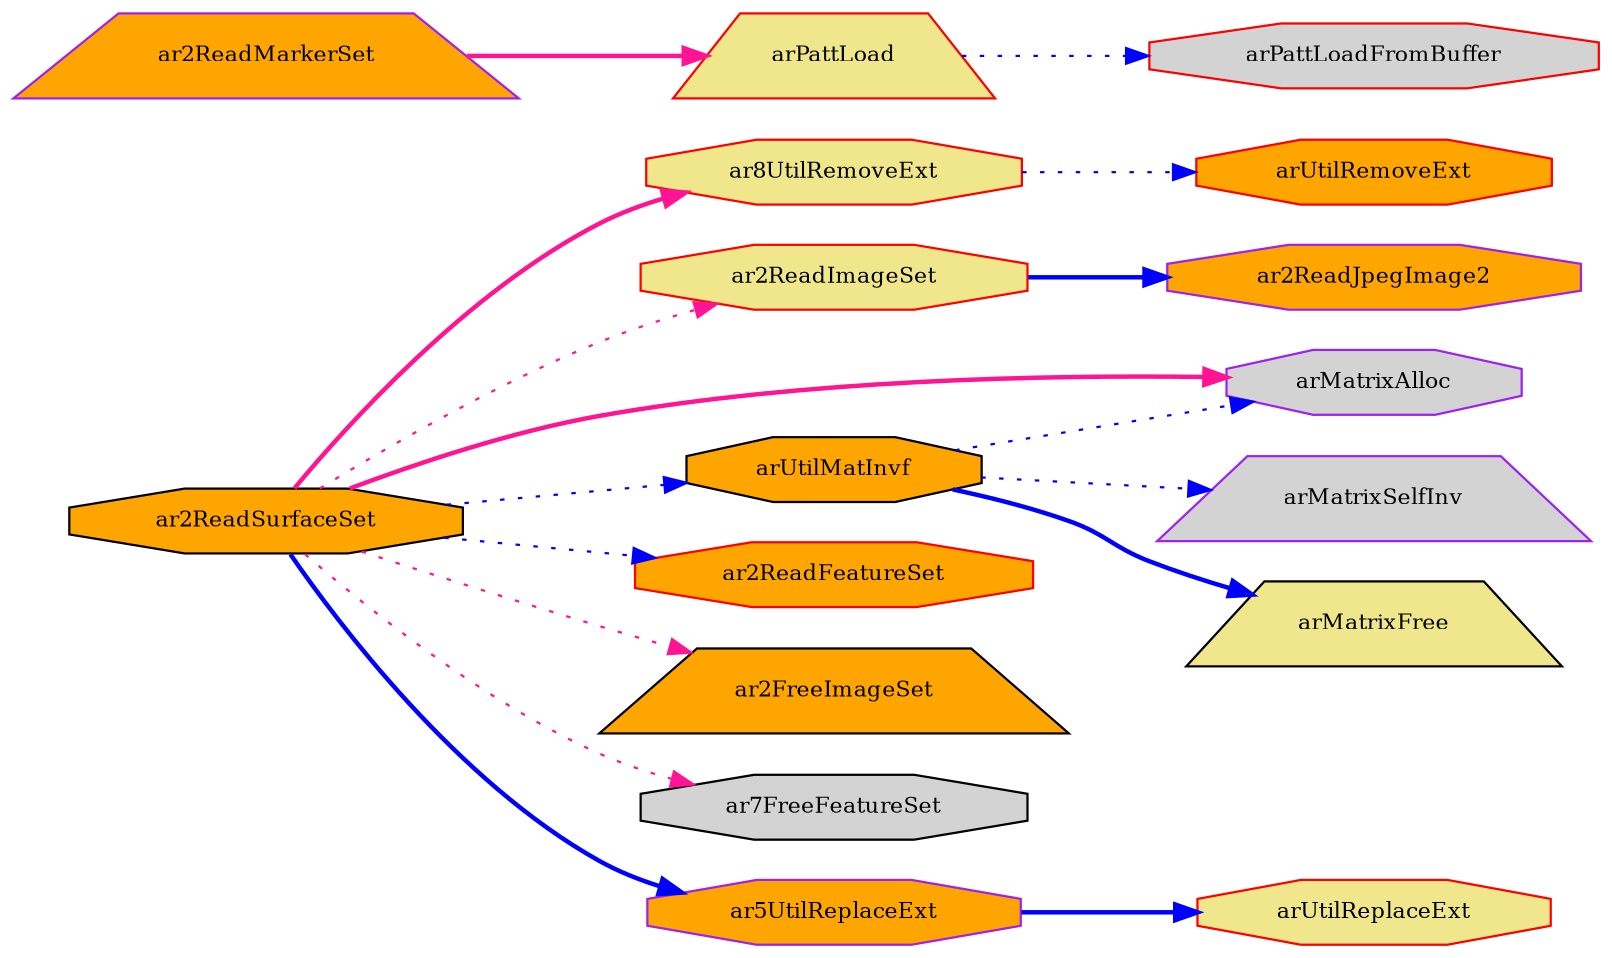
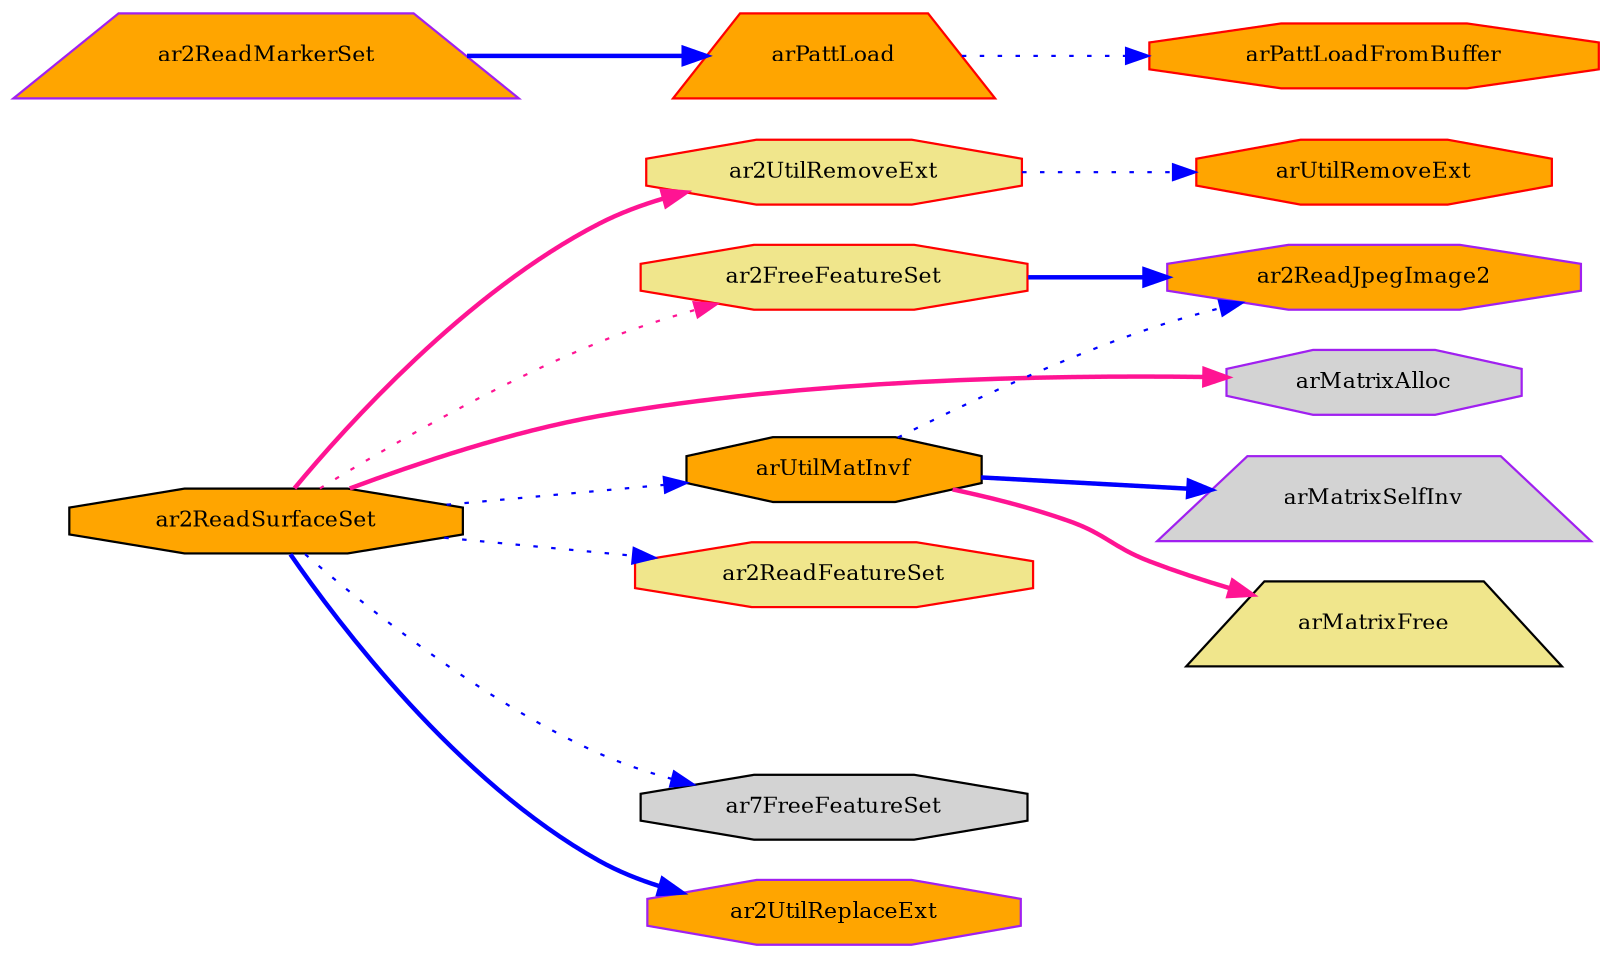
(575, 56) -> (575, 56)
(834, 56) -> (834, 56)
(1374, 56) -> (1374, 56)
(834, 172) -> (834, 172)
(834, 277) -> (834, 277)
(1093, 428) -> (1064, 361)
(1085, 483) -> (1085, 483)
(1094, 532) -> (1094, 532)
(834, 575) -> (834, 575)
(477, 686) -> (477, 686)
(834, 691) -> none
(834, 912) -> (834, 912)
(1374, 912) -> none
